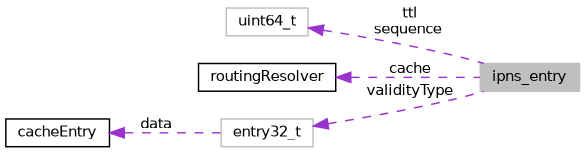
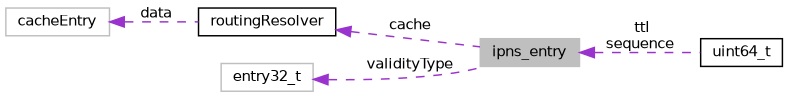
(267, 22) -> (742, 53)
(404, 45) -> (647, 53)
(58, 133) -> (58, 22)
(173, 133) -> (162, 22)
